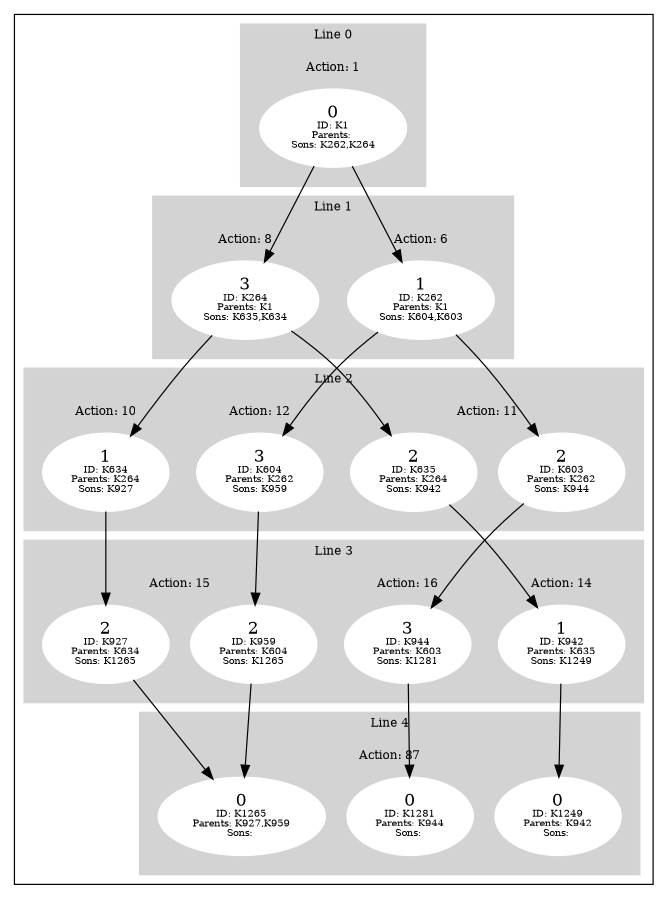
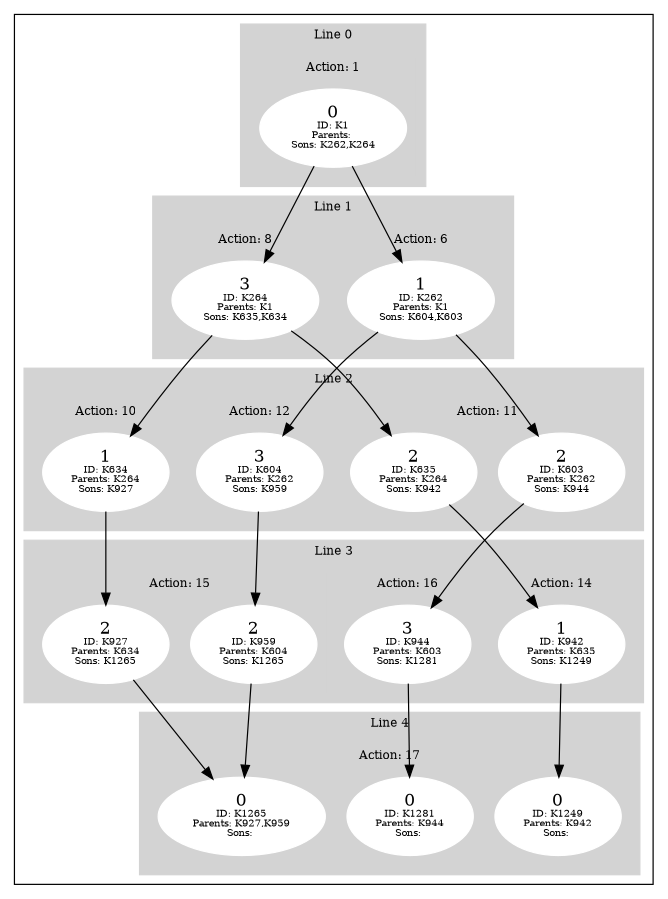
(390, 756) -> (390, 756)
